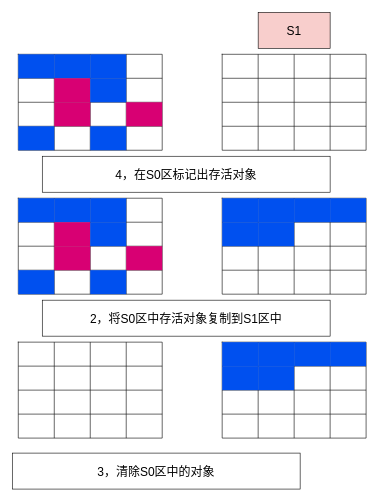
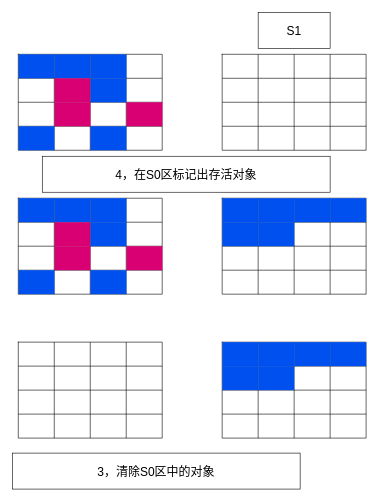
(294, 30) -> (294, 30)
(186, 318) -> none
